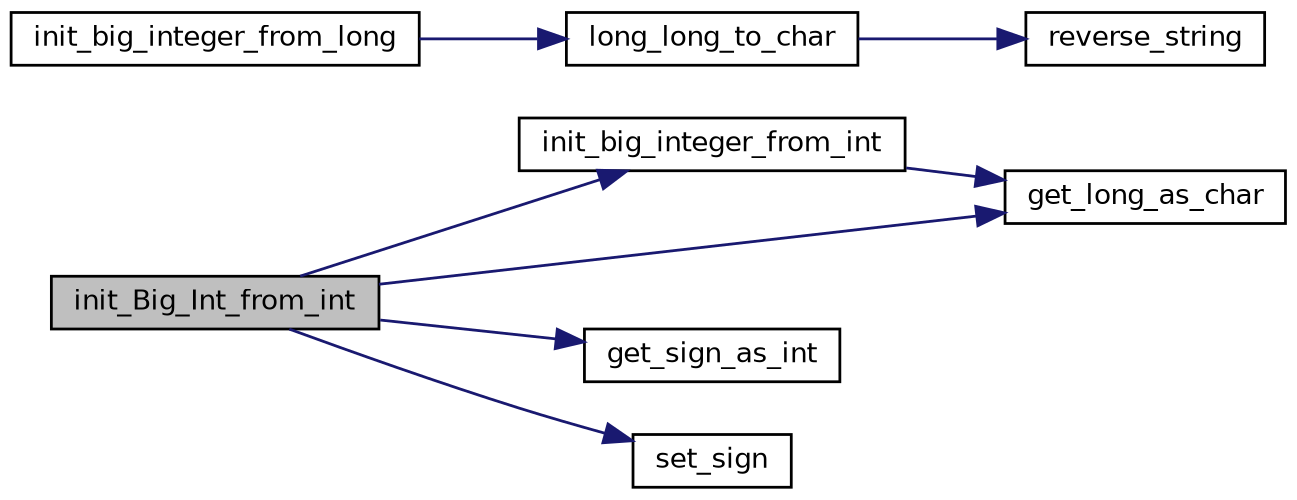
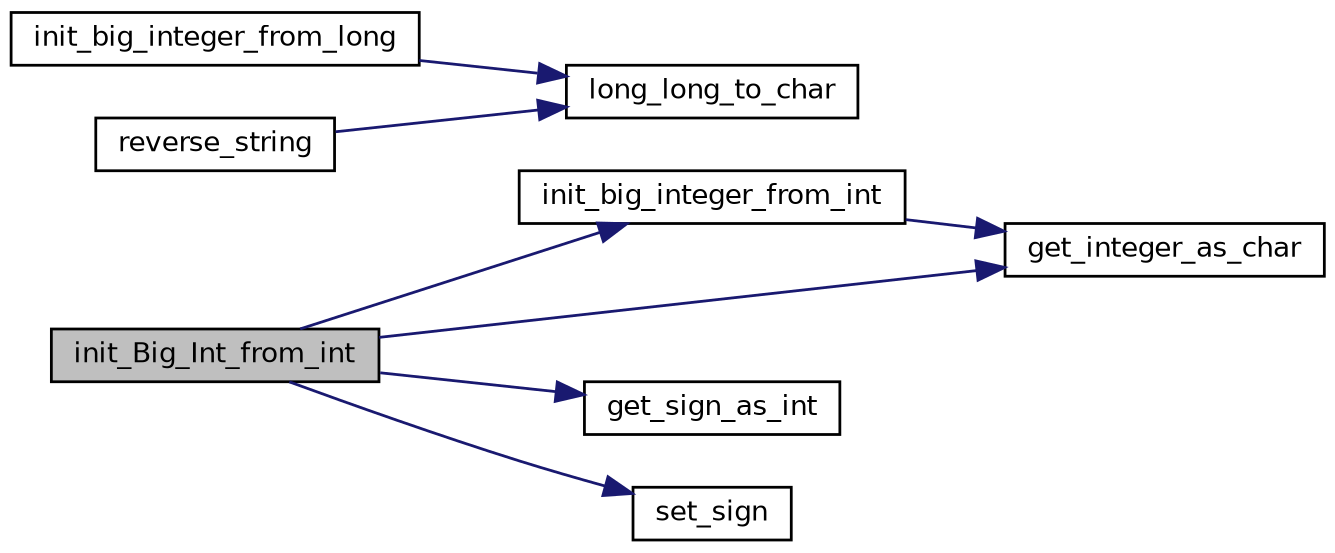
(928, 39) -> (437, 121)
(1145, 197) -> (1165, 250)
